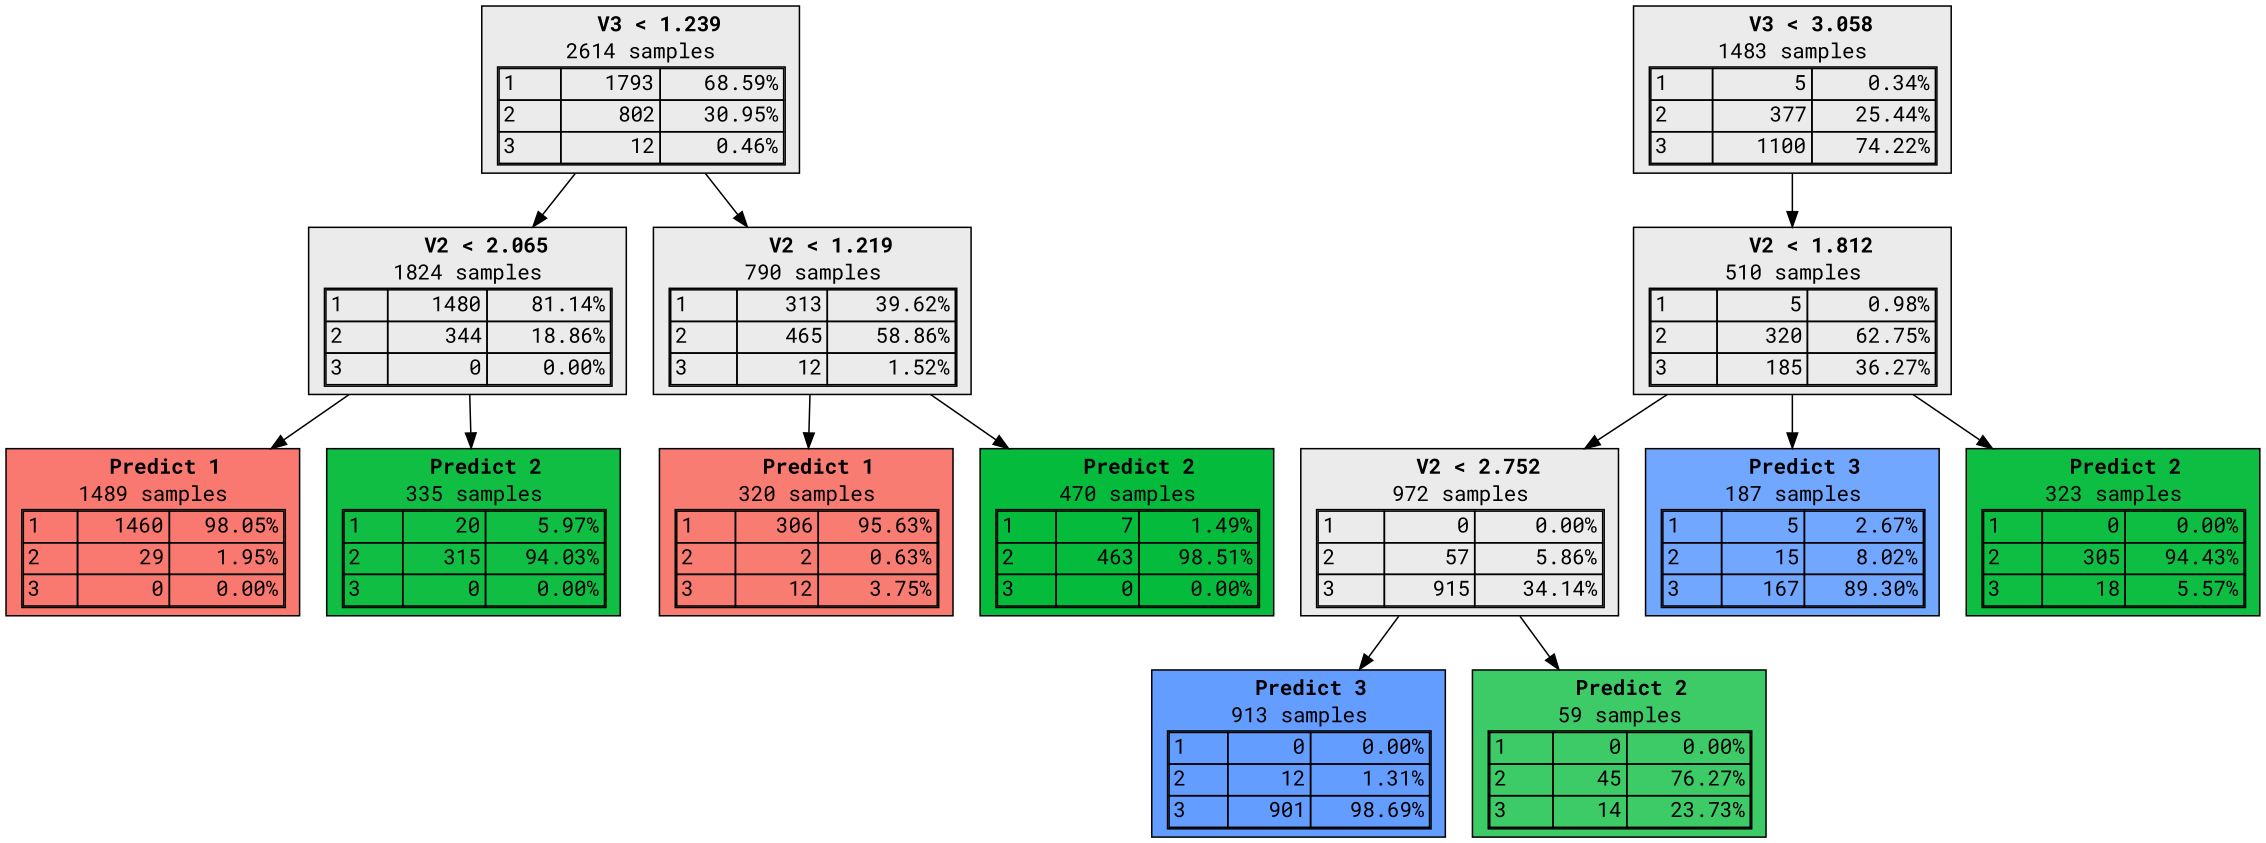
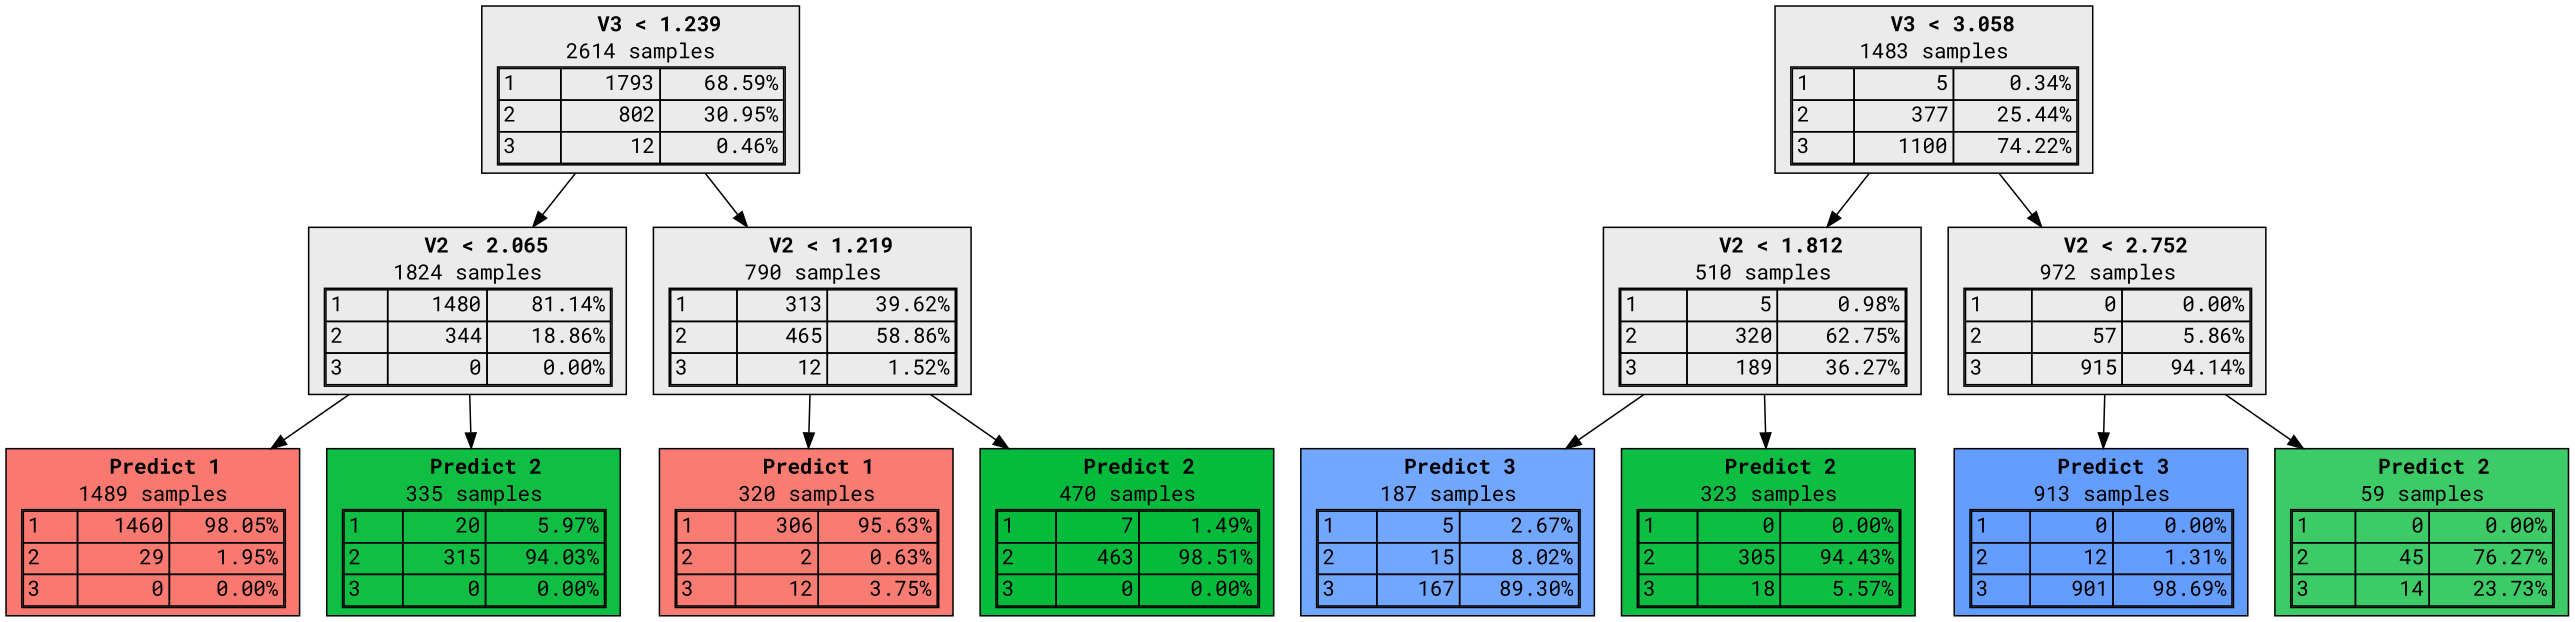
(1784, 368) -> (1754, 368)
(1632, 417) -> (2016, 194)
(1561, 589) -> (2208, 368)
